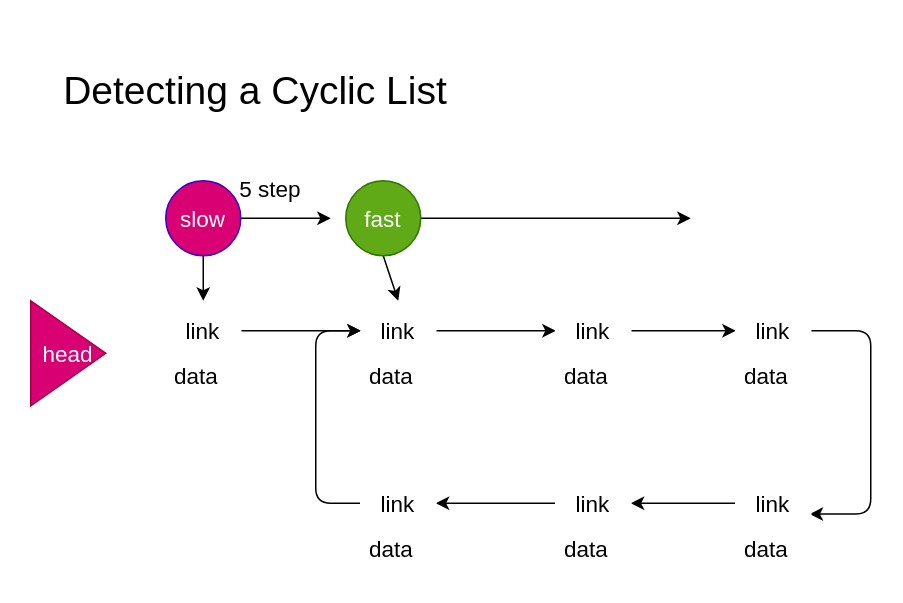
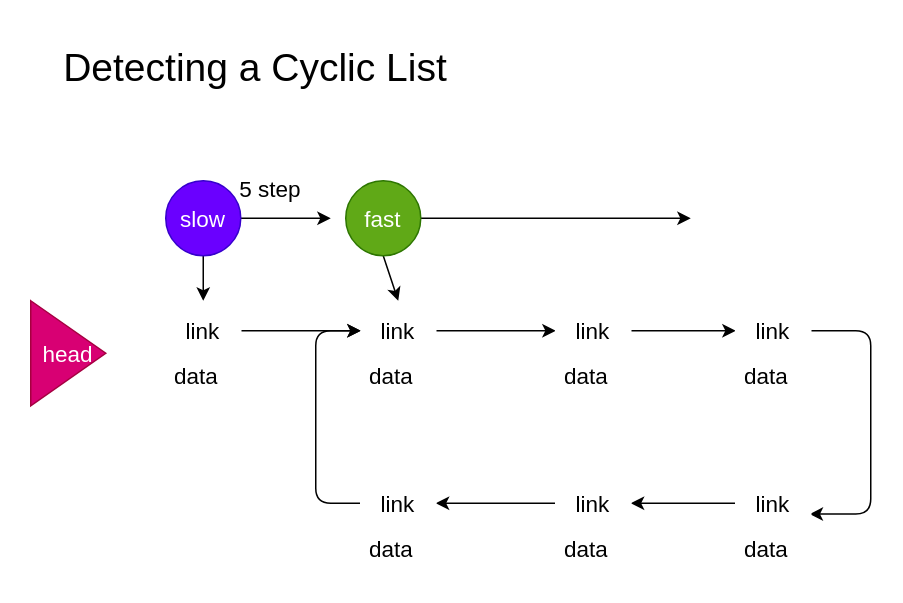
(256, 91) -> (256, 68)
(203, 218) -> (203, 218)
